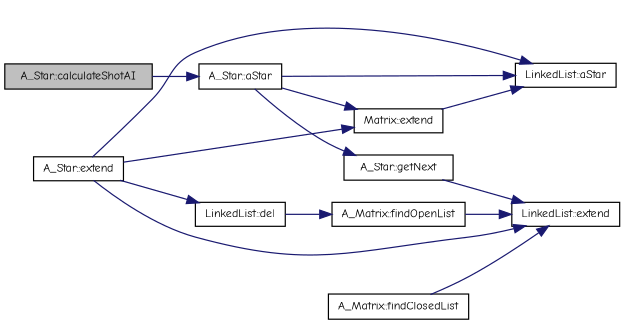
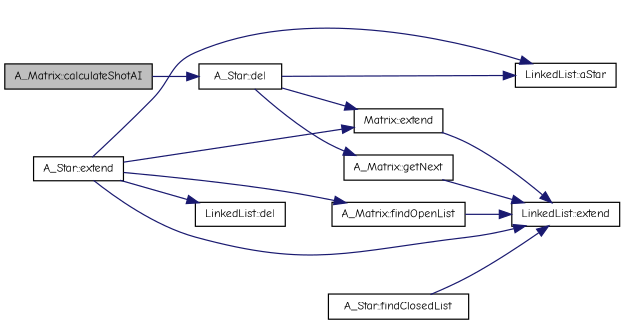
(79, 76) -> (79, 76)
(240, 76) -> (240, 76)
(476, 100) -> (495, 159)
(399, 168) -> (399, 168)
(302, 214) -> (229, 184)
(399, 307) -> (399, 307)
